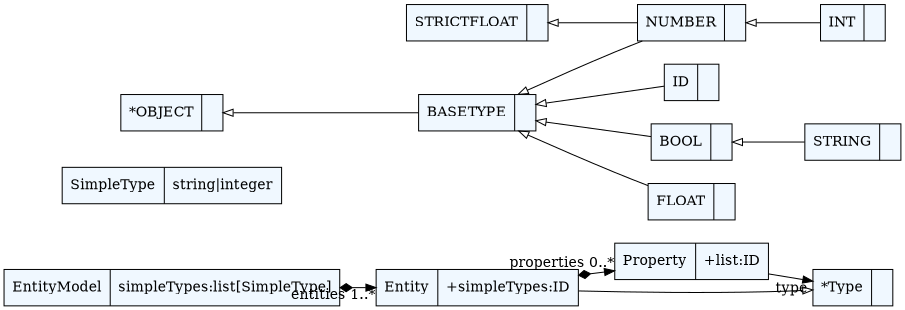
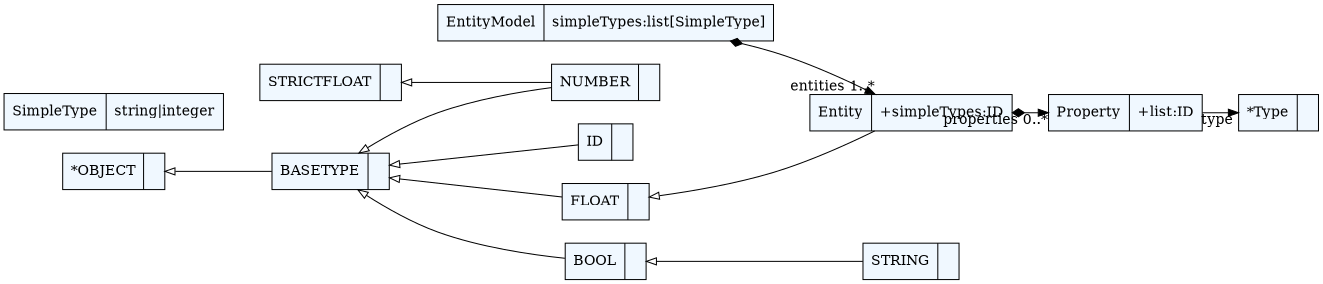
(853, 23) -> none
(691, 292) -> (770, 173)
